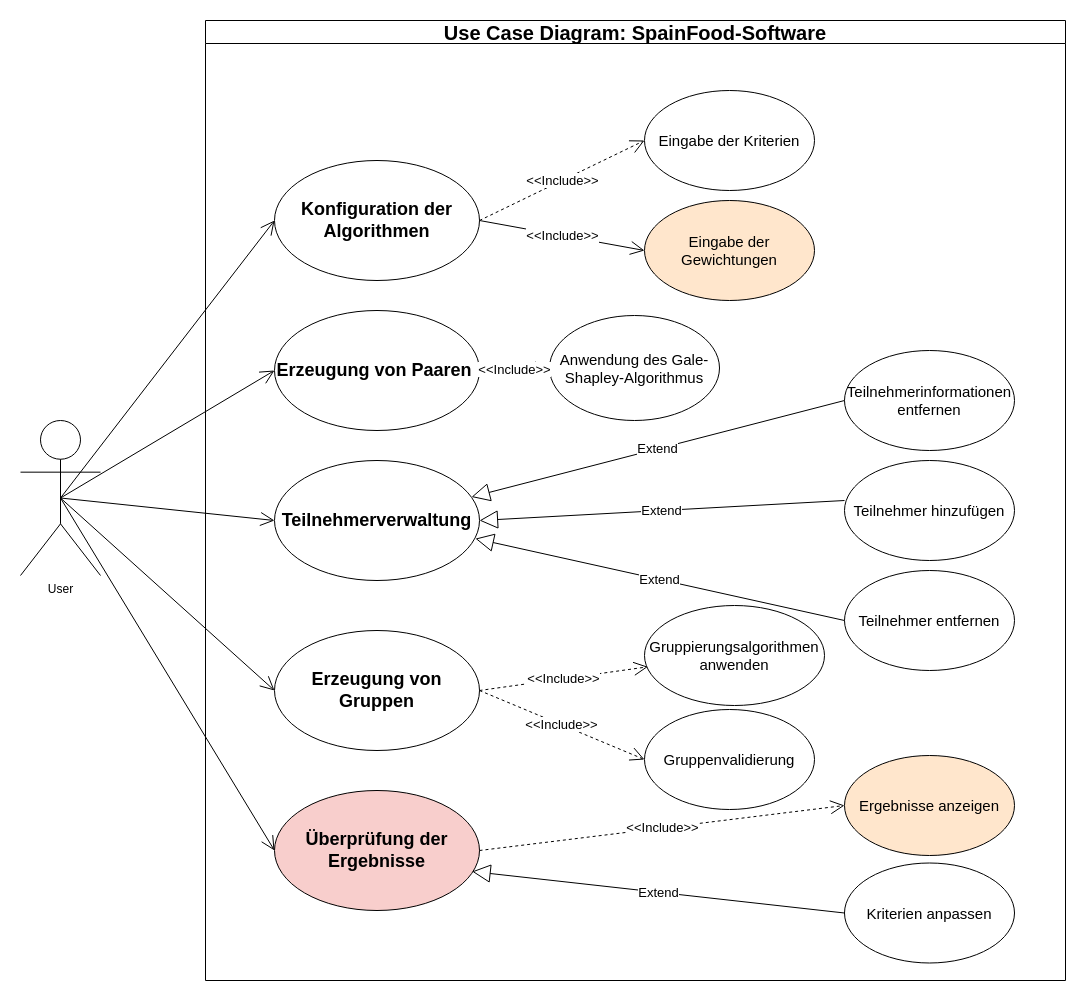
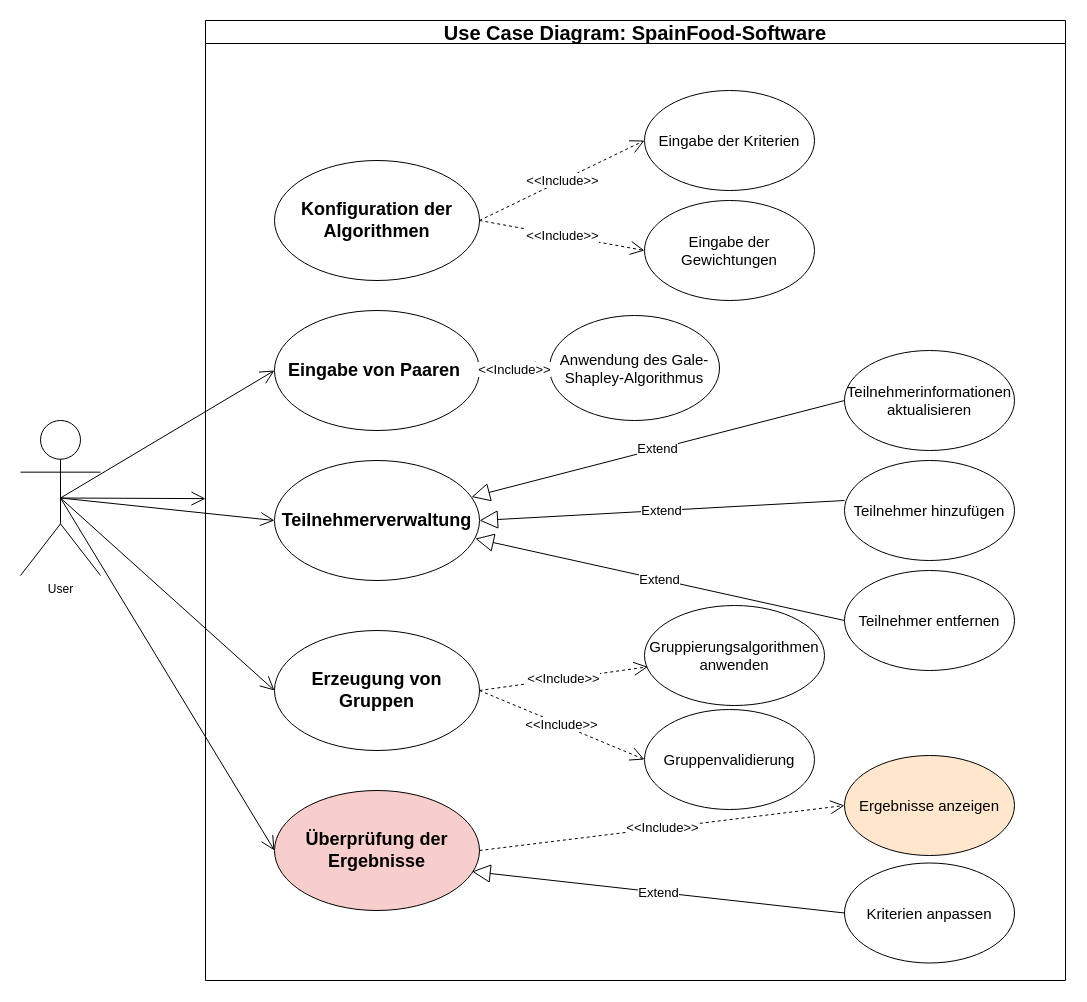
(504, 225) -> (504, 225)
(730, 251) -> (730, 251)
(169, 358) -> (137, 498)
(377, 371) -> (377, 371)
(930, 401) -> (930, 401)
